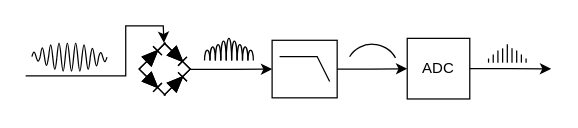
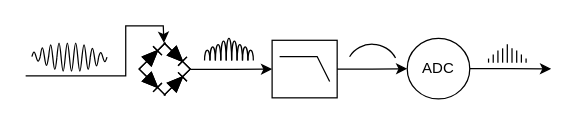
(438, 68) -> (438, 68)
